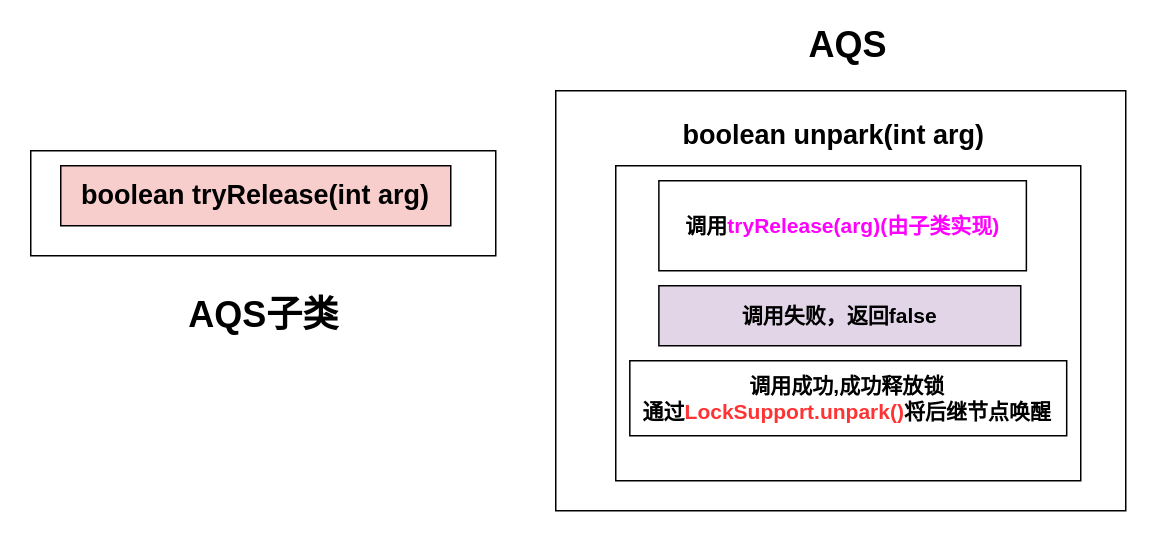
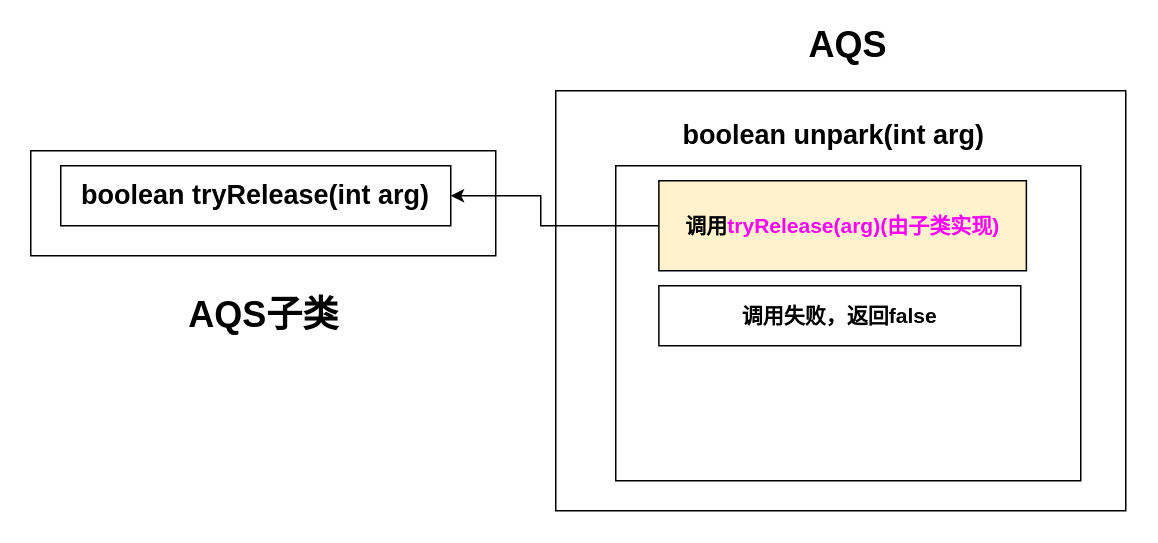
(256, 196) -> (256, 196)
none -> (545, 226)
(843, 226) -> (843, 226)
(840, 316) -> (840, 316)
(848, 398) -> none
